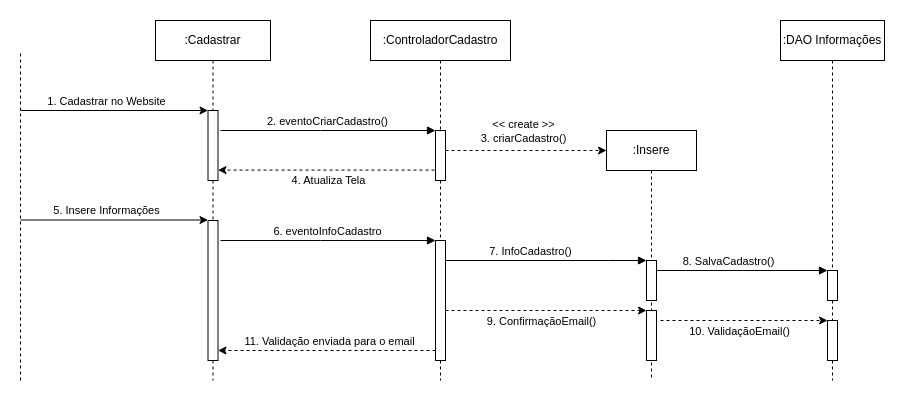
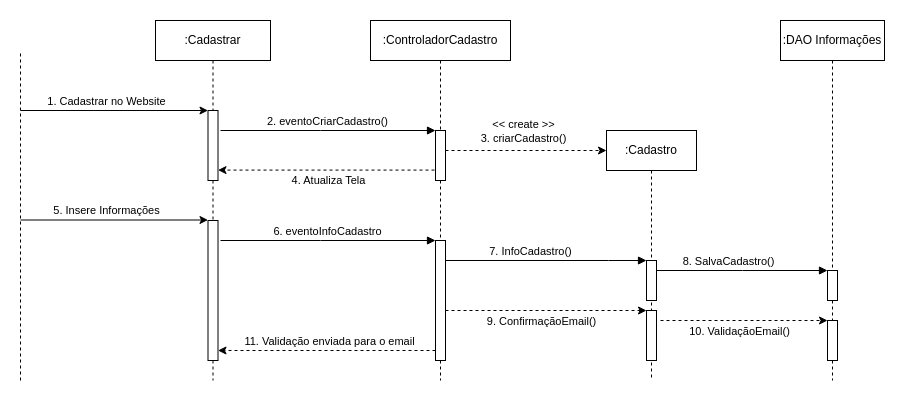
(652, 151) -> (652, 151)
